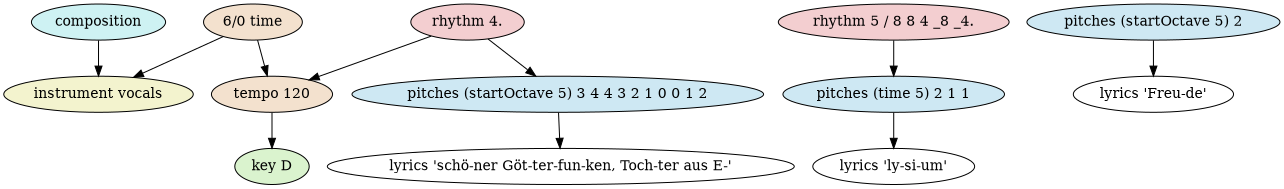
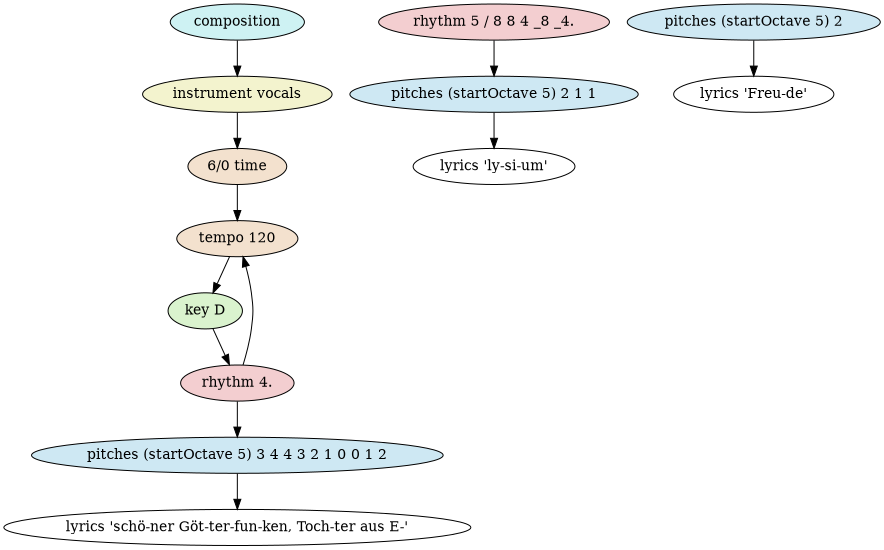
(183, 55) -> (237, 125)
(894, 94) -> (494, 94)
none -> (219, 342)
